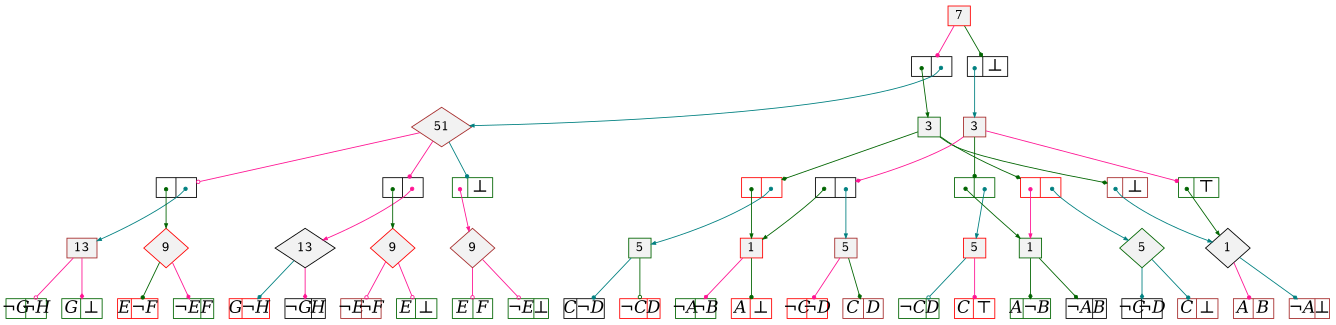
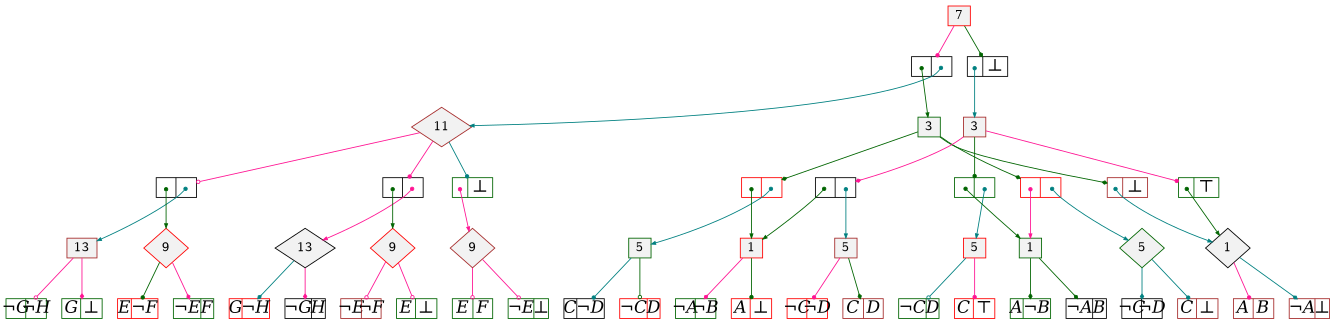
(442, 127) -> (442, 127)
